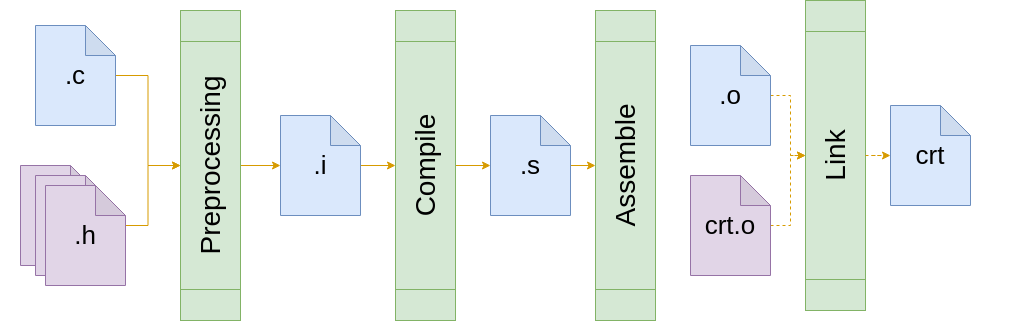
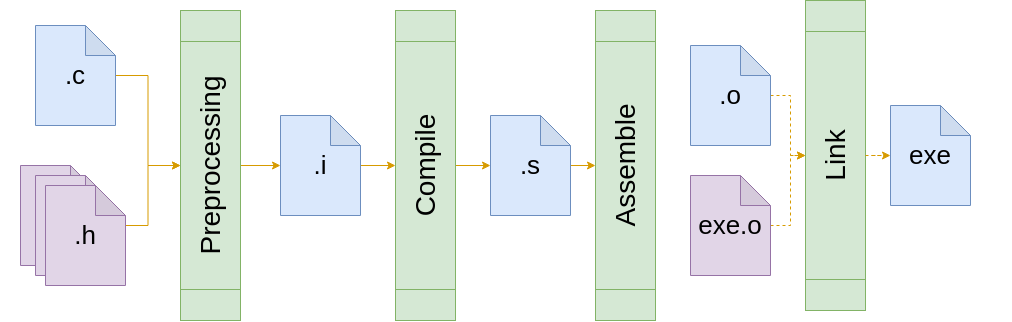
(931, 156) -> (931, 156)
(731, 226) -> (731, 226)
